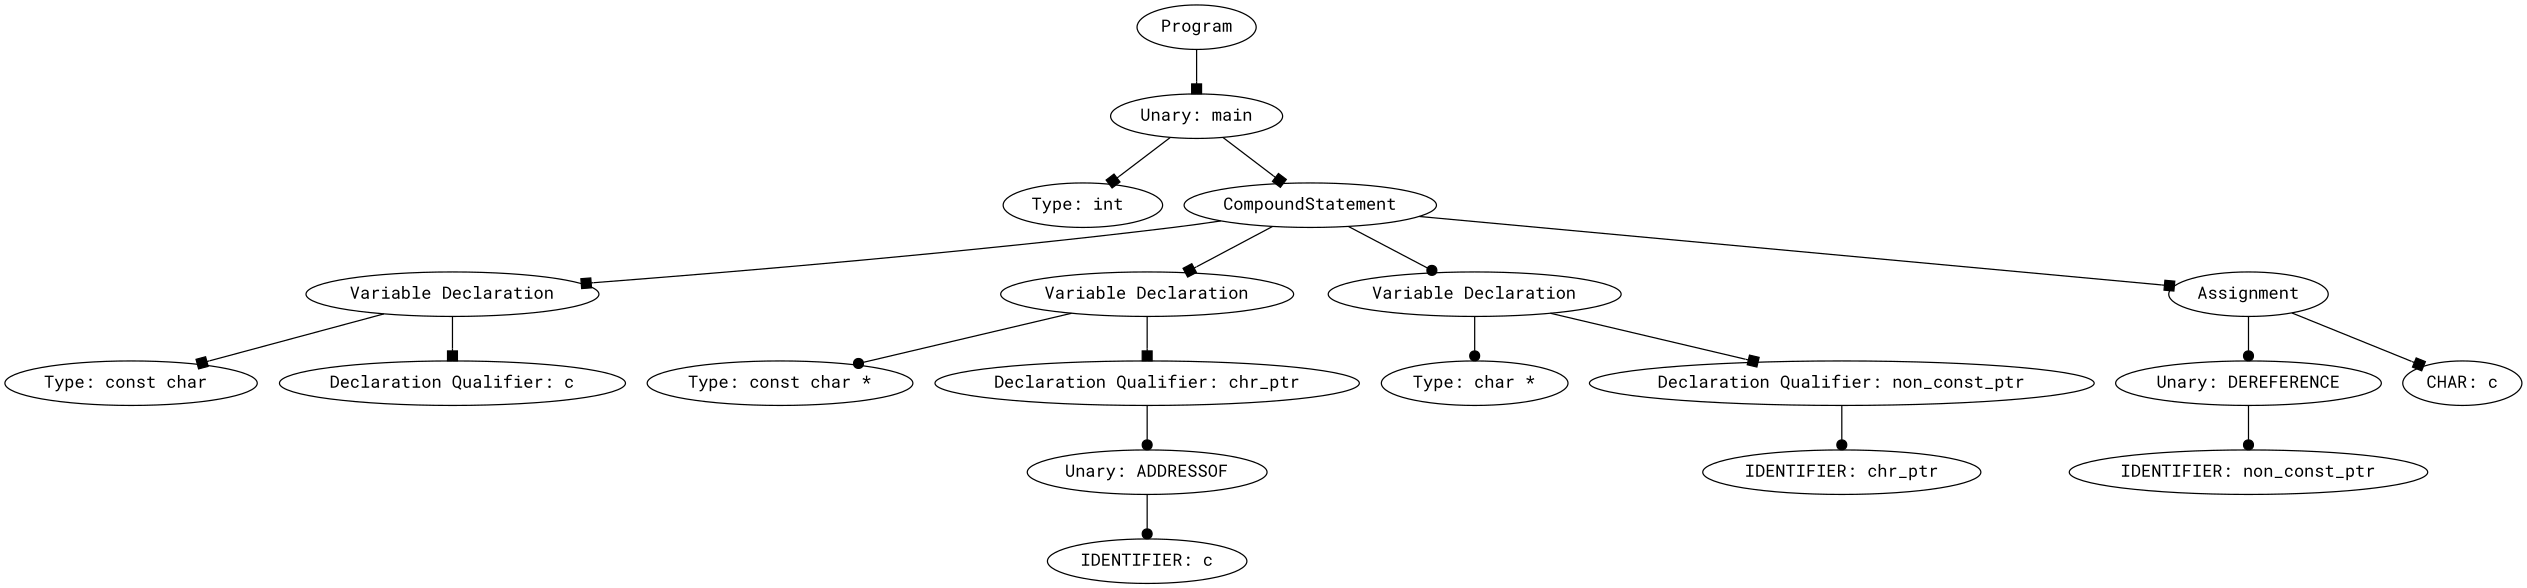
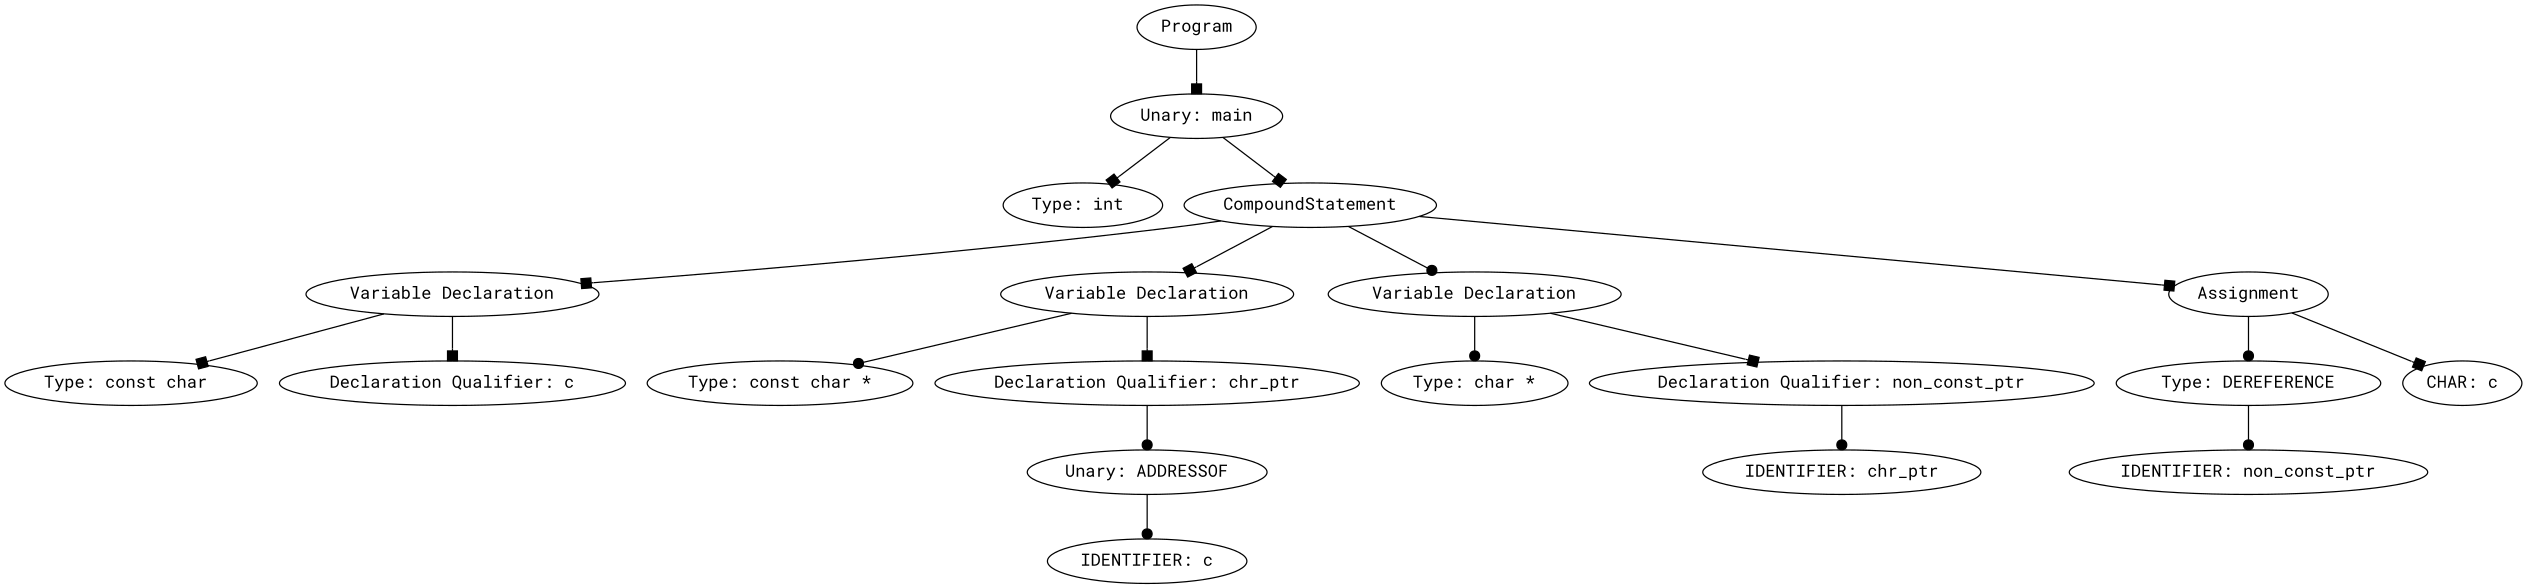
(2248, 383) -> (2248, 383)
